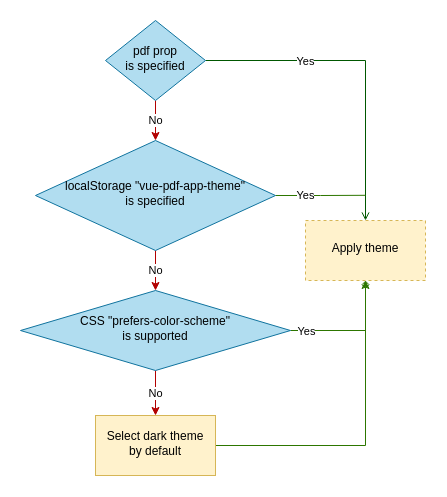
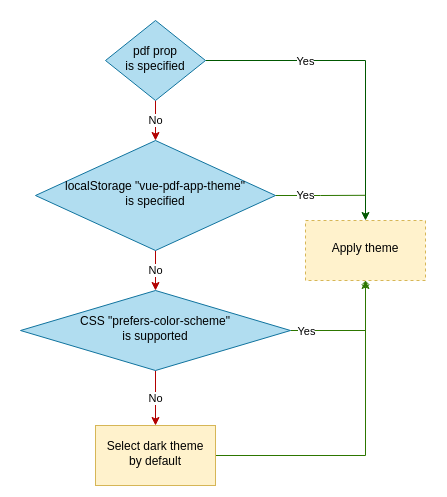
(366, 213) -> (366, 212)
(156, 446) -> (156, 456)
